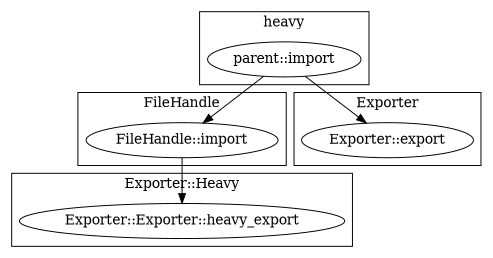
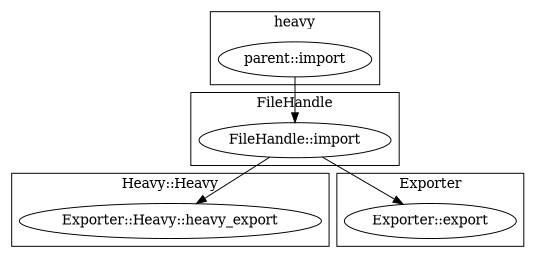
(334, 99) -> (360, 179)
(182, 184) -> (170, 184)
(182, 221) -> (170, 221)
